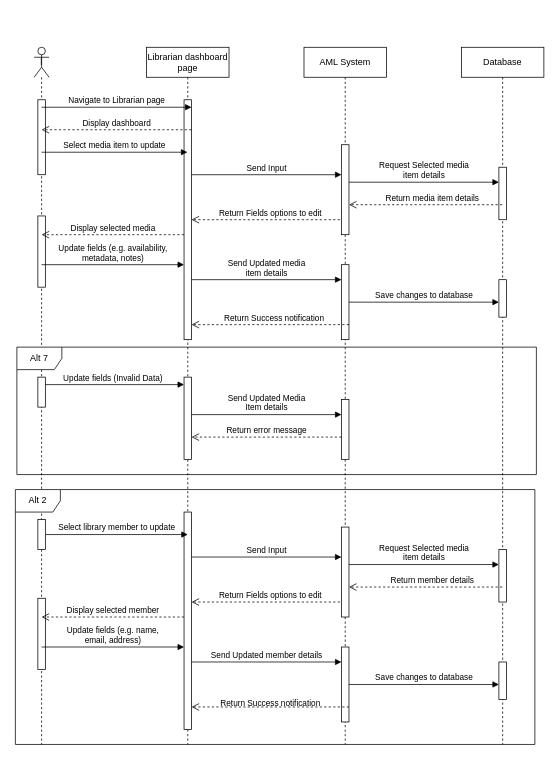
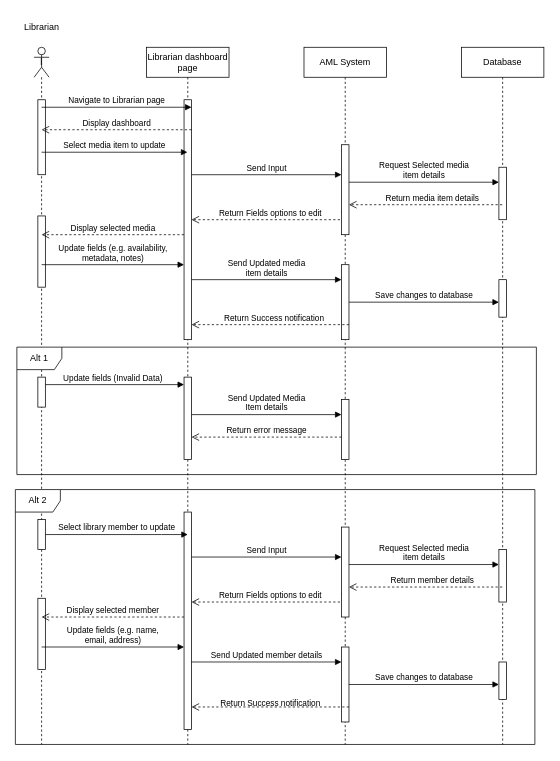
none -> (42, 27)
(39, 358) -> (39, 358)
